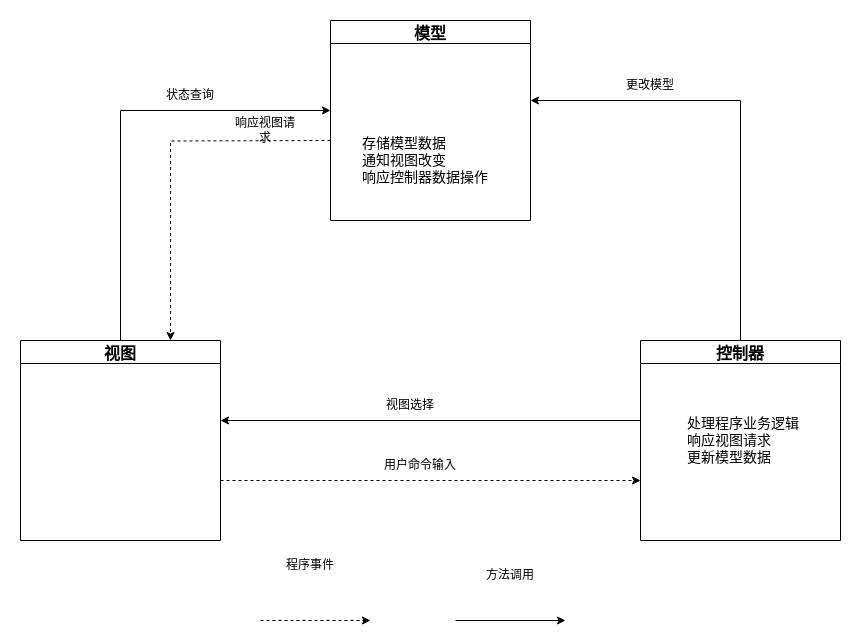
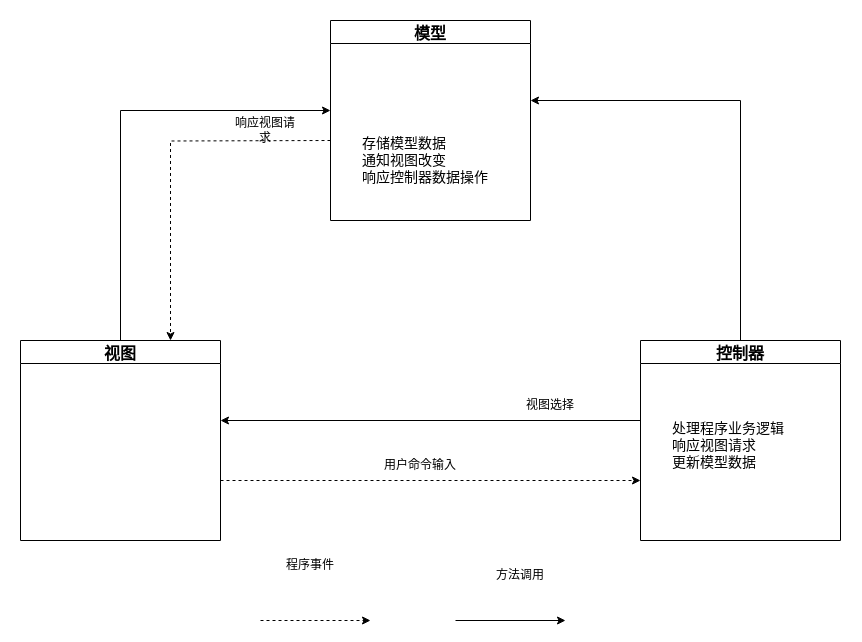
(651, 86) -> none
(191, 96) -> none
(411, 406) -> (551, 406)
(743, 441) -> (728, 446)
(511, 576) -> (521, 576)
